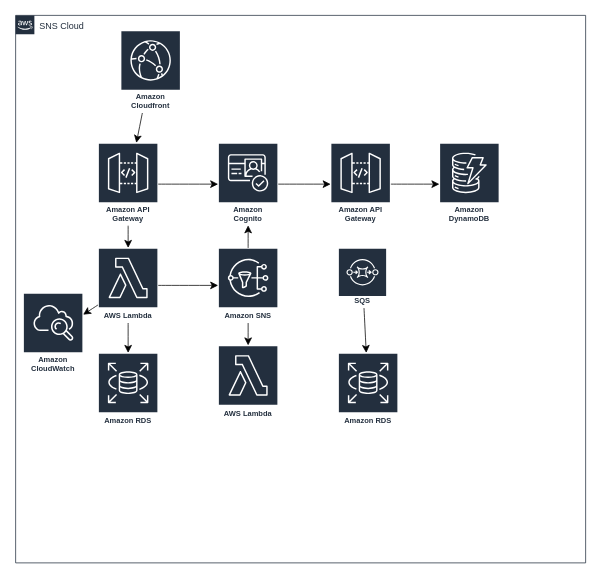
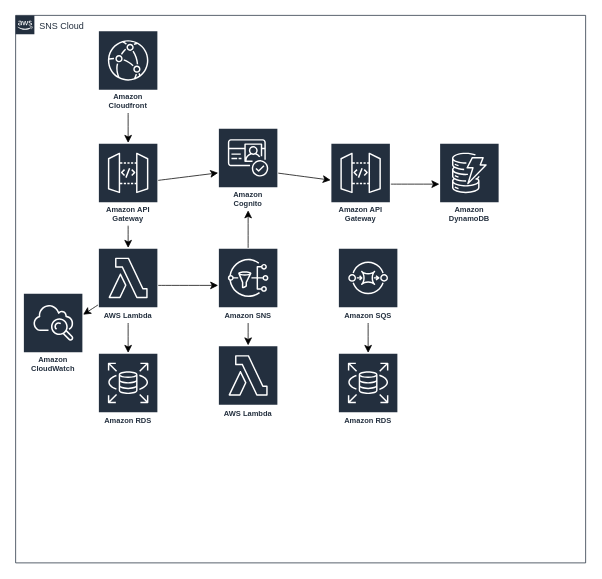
(150, 72) -> (128, 72)
(248, 184) -> (248, 169)
(362, 278) -> (368, 285)
